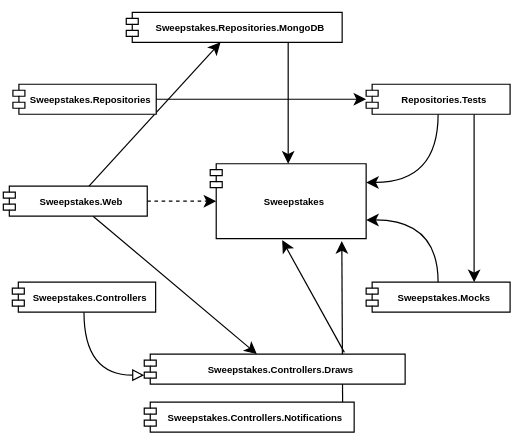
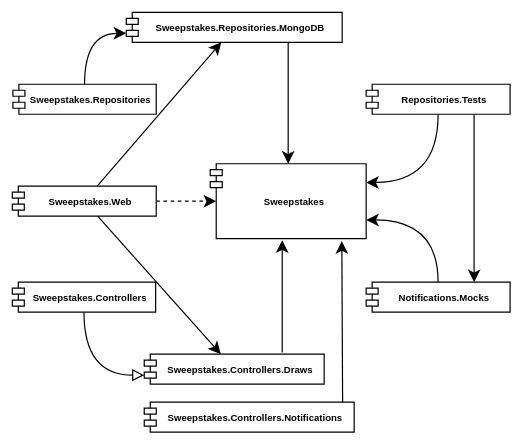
(266, 99) -> (90, 52)
(75, 201) -> (84, 201)
(444, 298) -> (444, 298)
(275, 369) -> (234, 369)
